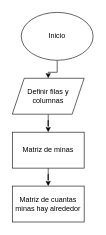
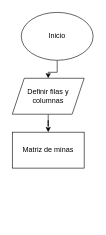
(48, 177) -> none
(48, 204) -> none
